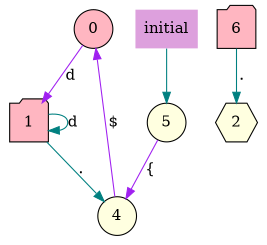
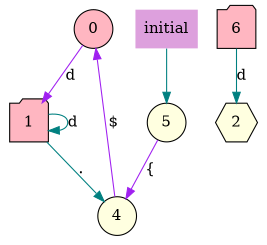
(242, 76) -> (242, 76)
